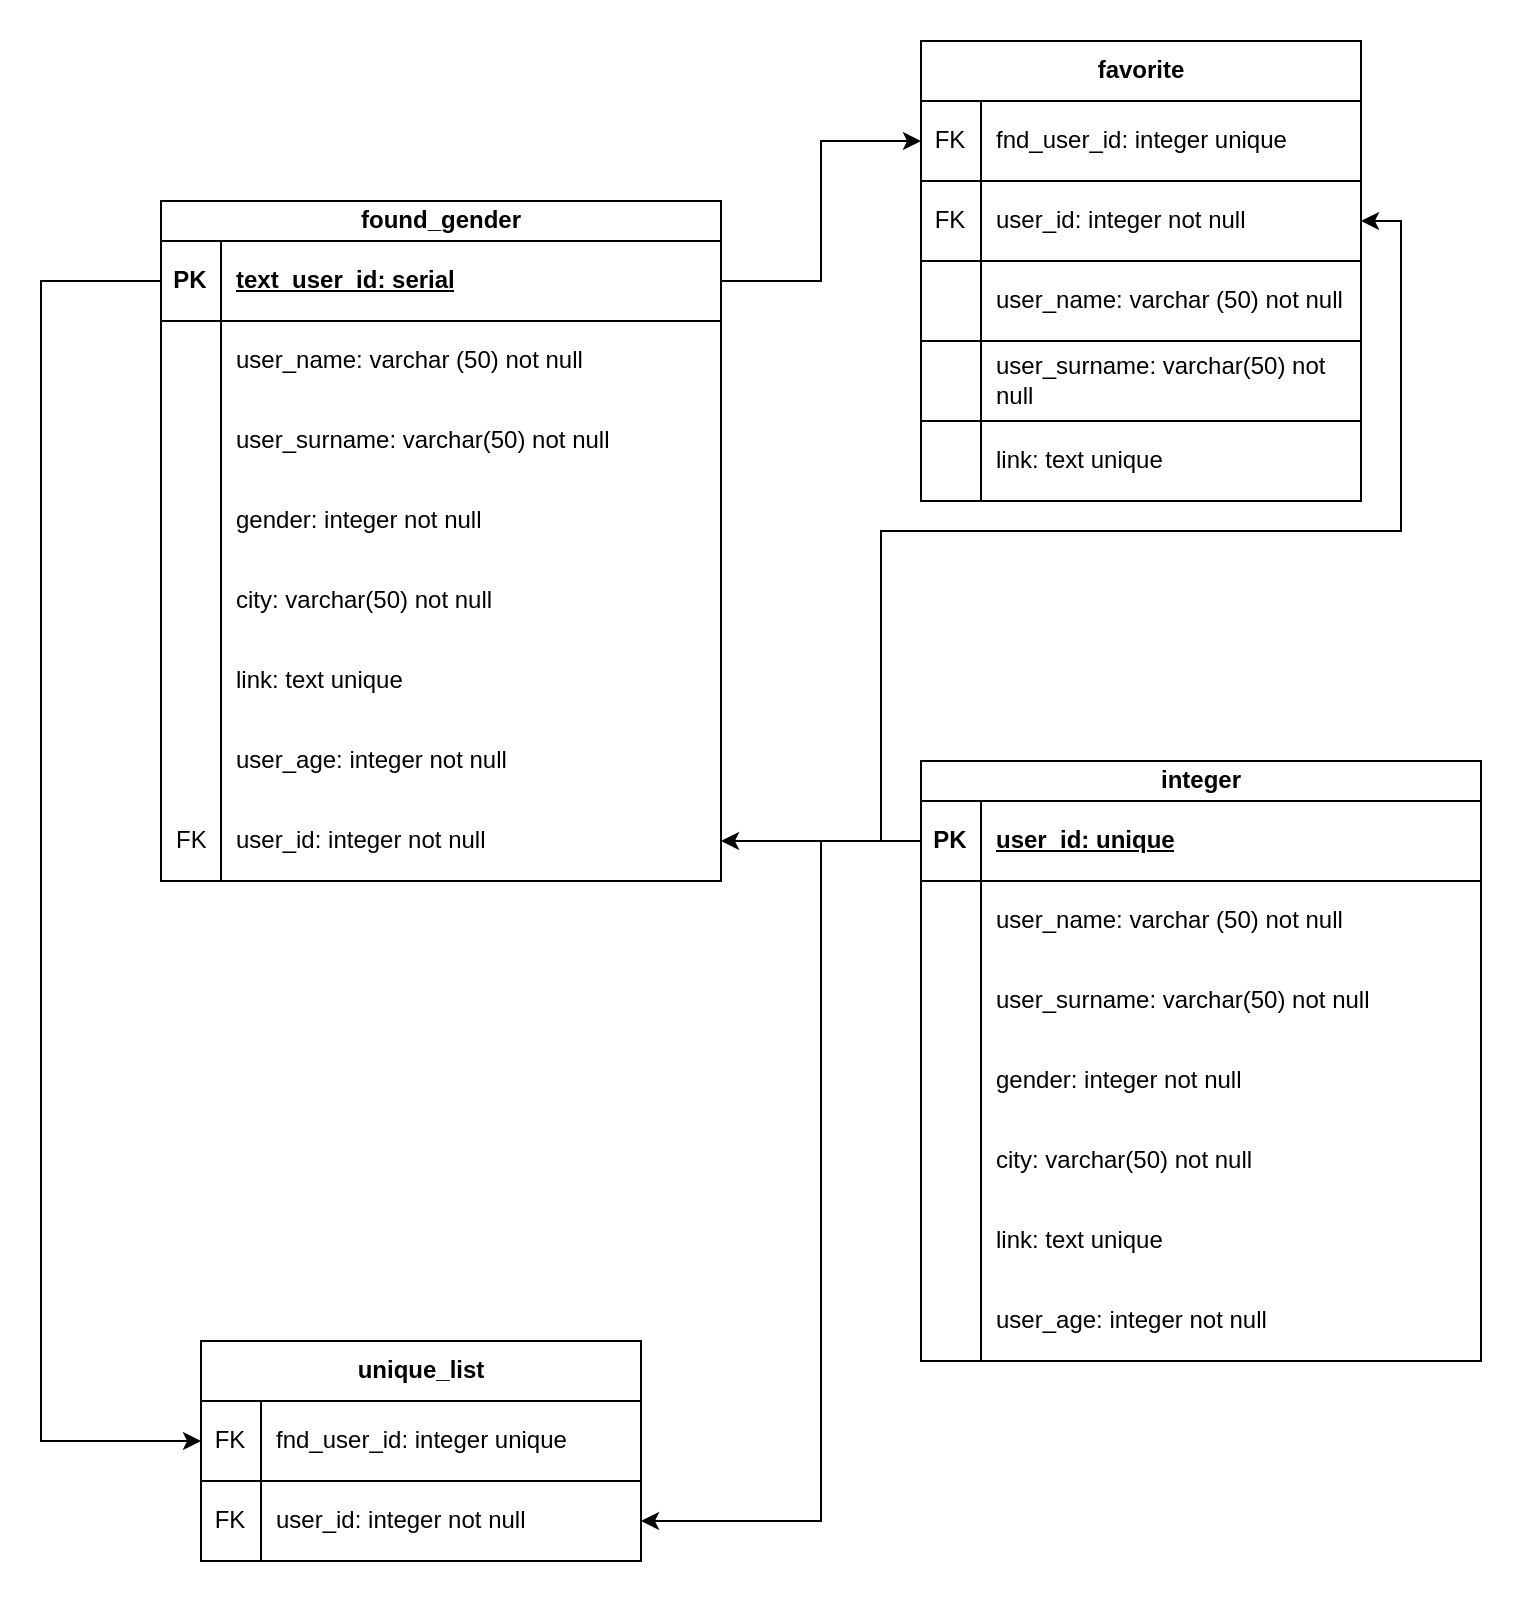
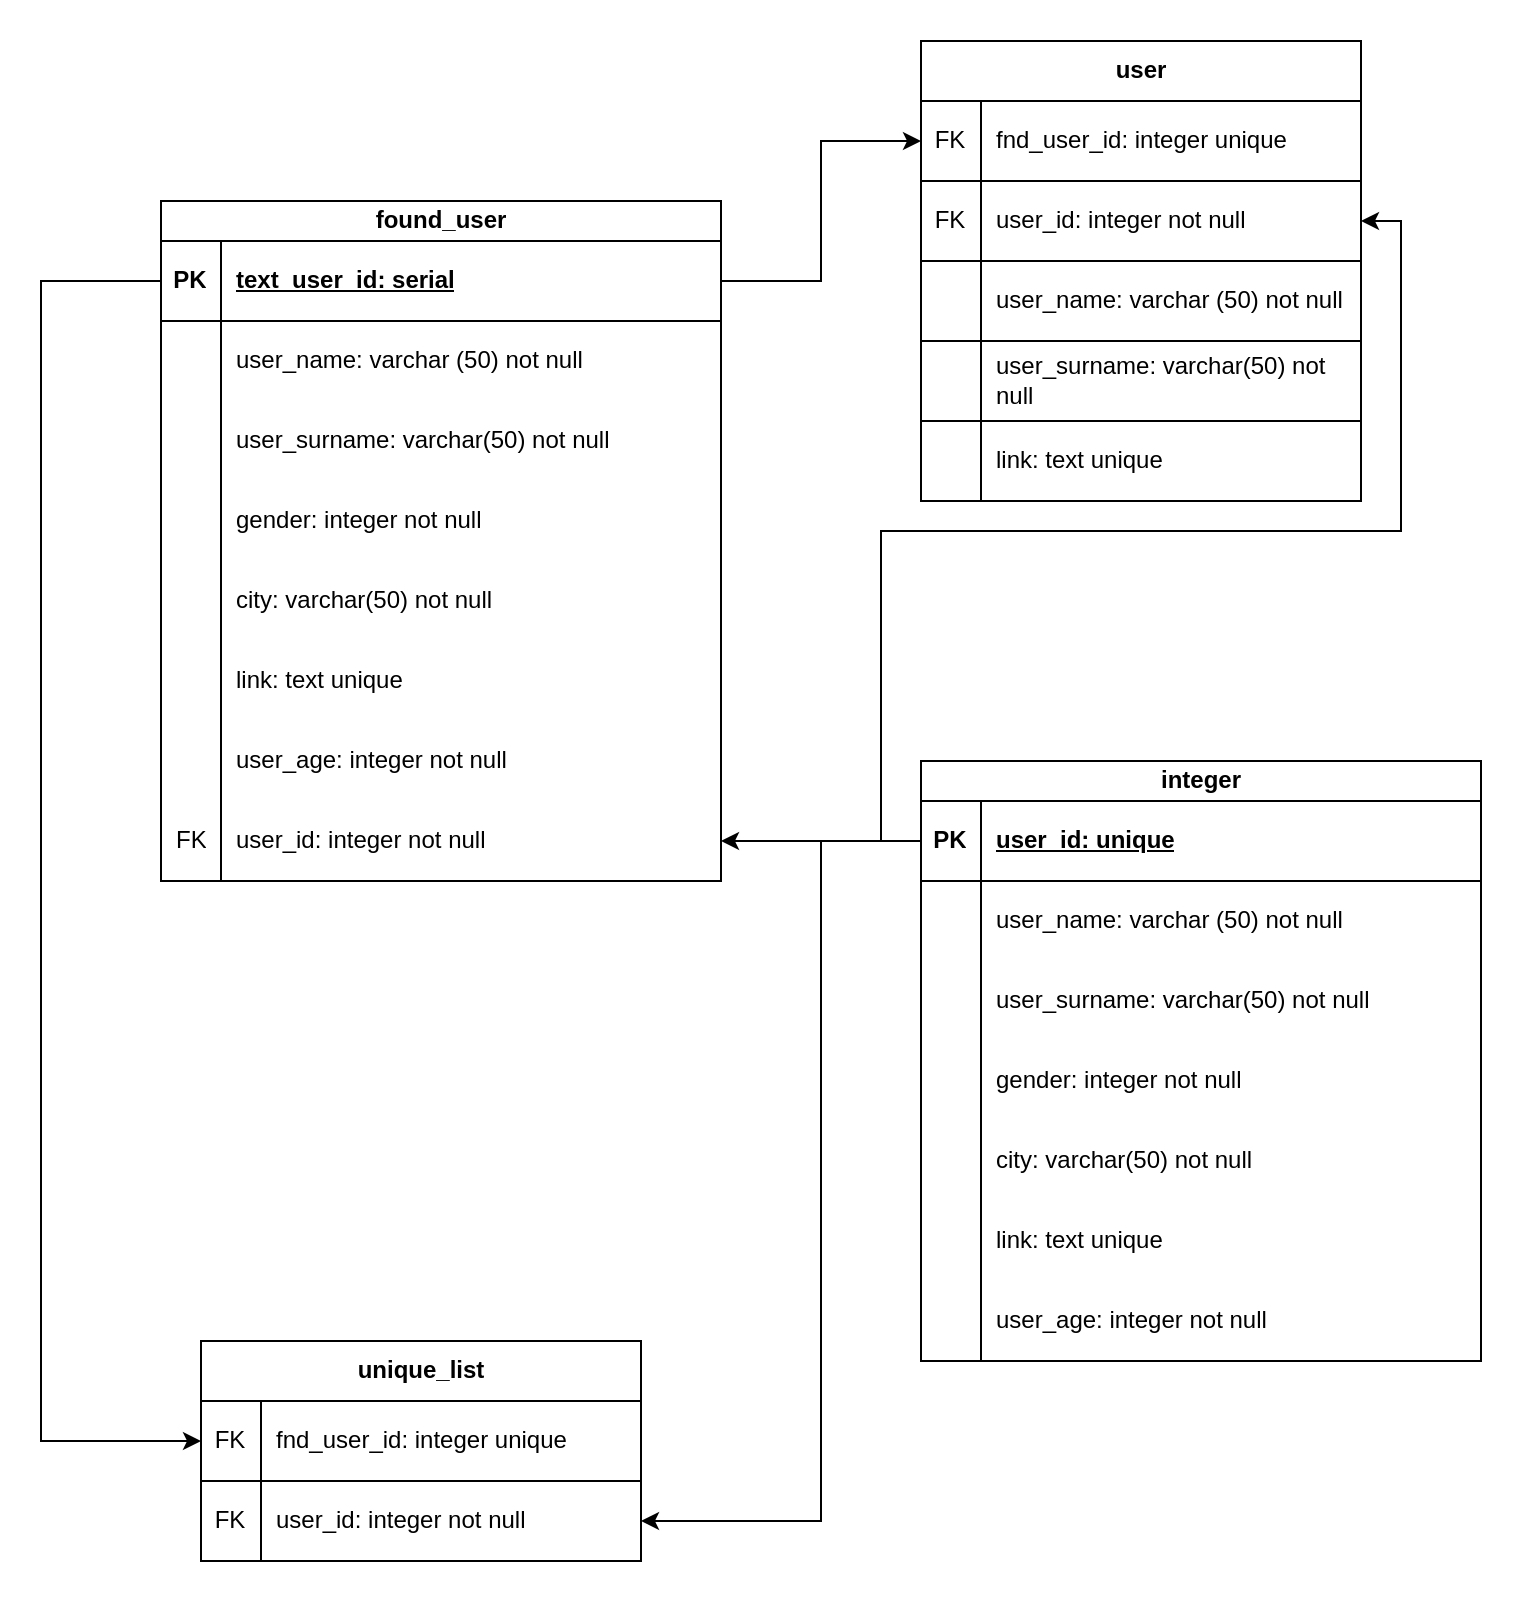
(1142, 71) -> (1142, 71)
(442, 221) -> (442, 221)
